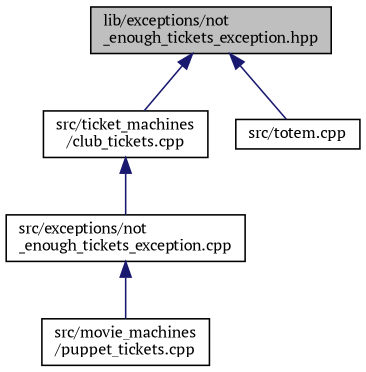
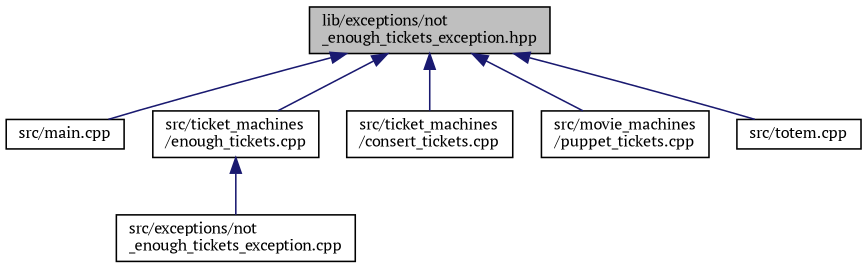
none -> (65, 134)
(126, 134) -> (236, 134)
none -> (430, 134)
(126, 298) -> (535, 86)
